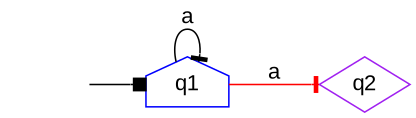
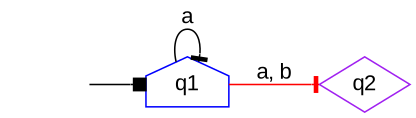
(274, 73) -> (274, 73)
